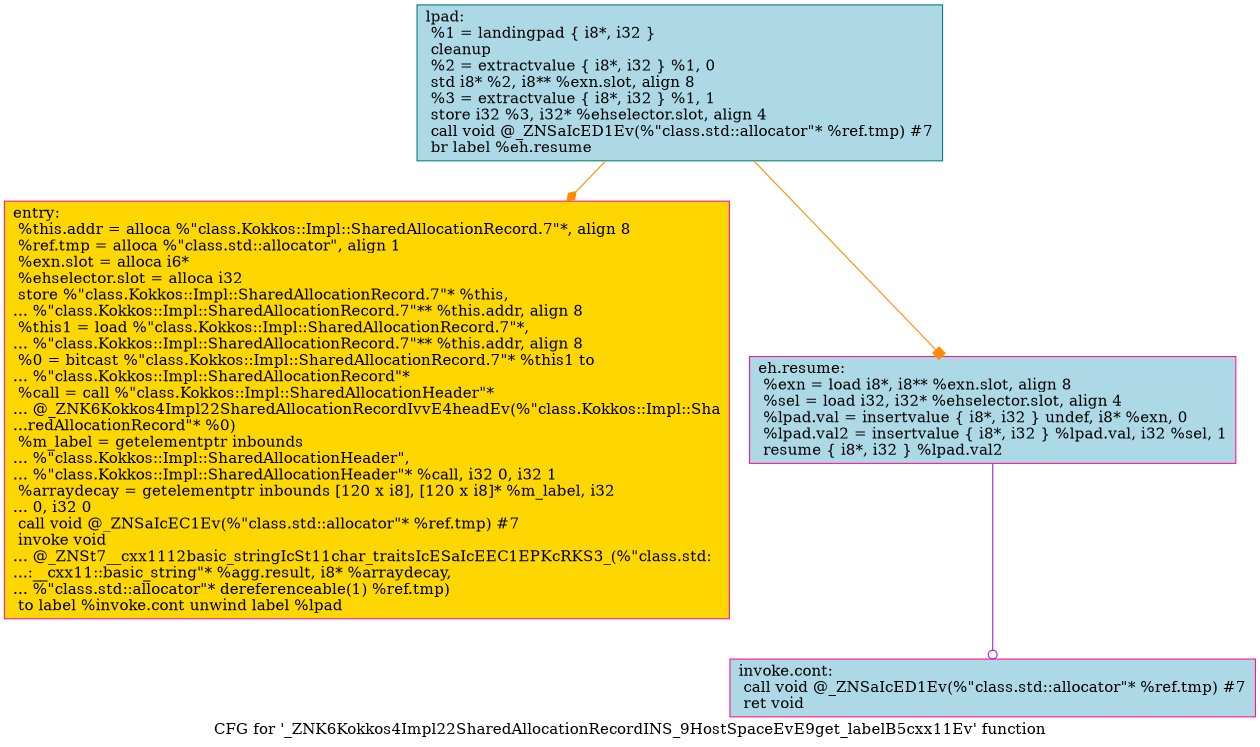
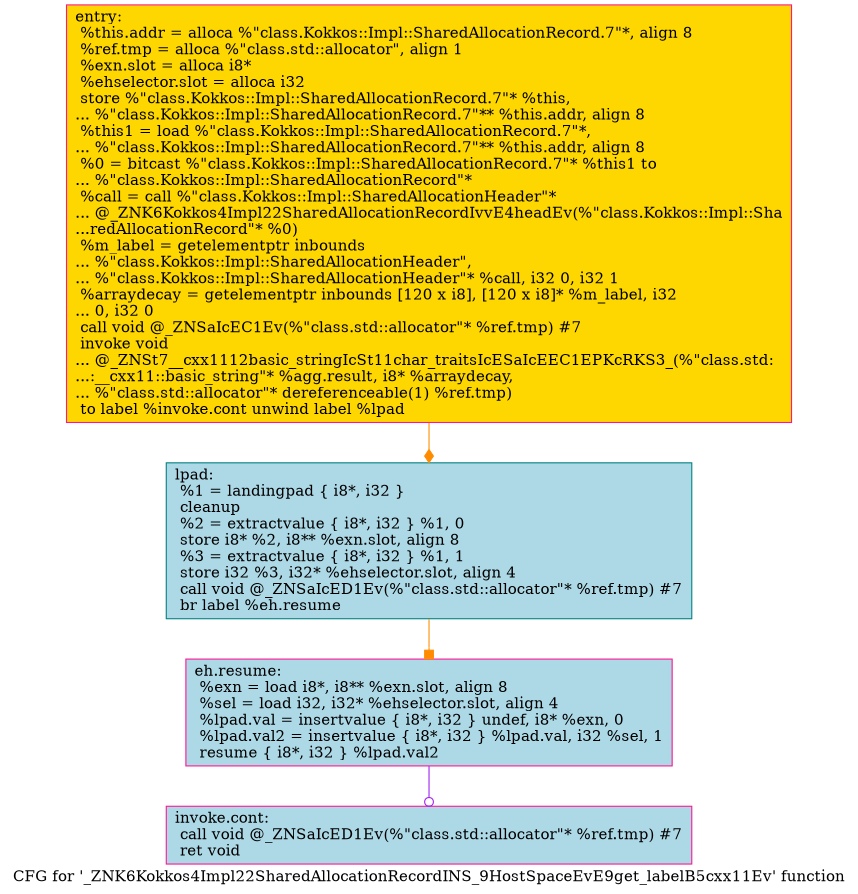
(560, 82) -> (318, 540)
(591, 176) -> (429, 436)
(101, 262) -> (164, 66)
